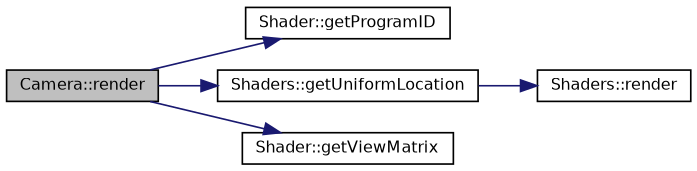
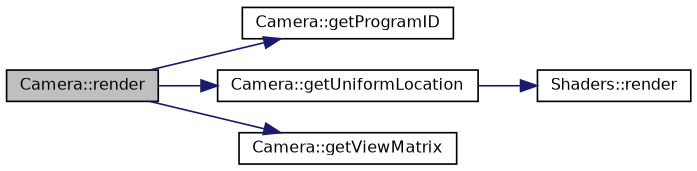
(348, 23) -> (348, 23)
(348, 86) -> (348, 86)
(348, 148) -> (348, 148)
